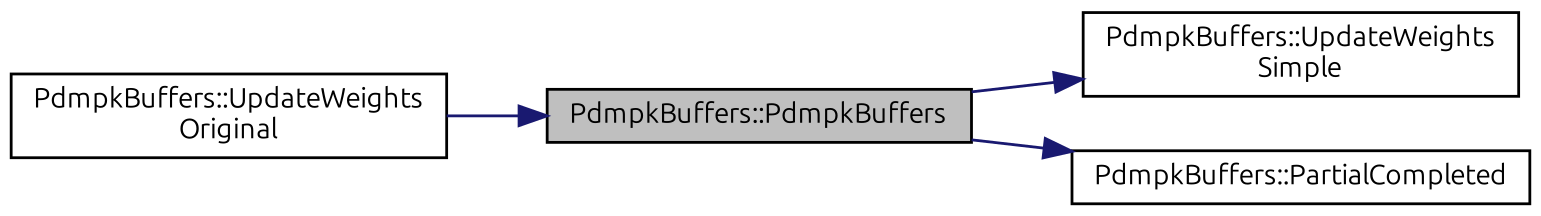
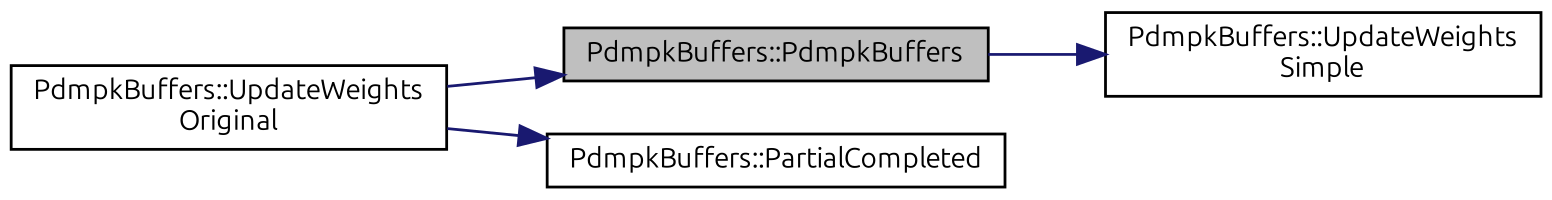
(1008, 144) -> (483, 132)
